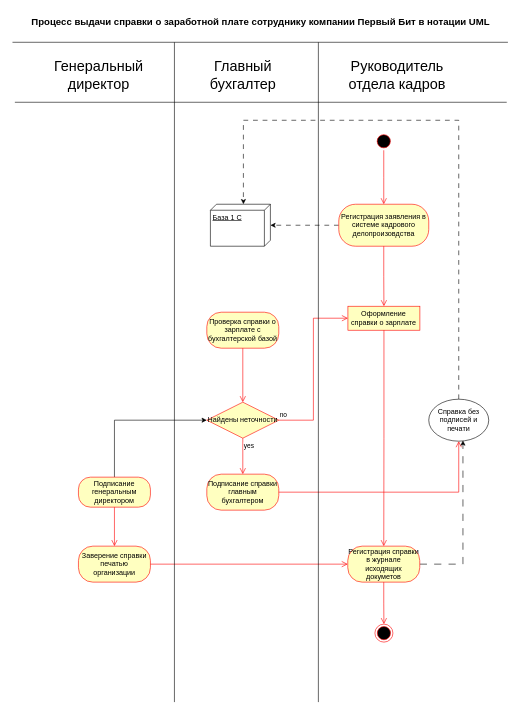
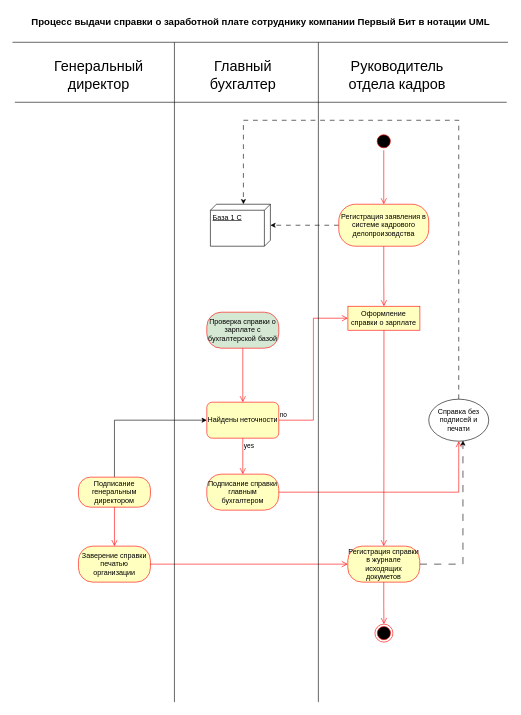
(243, 330) -> (243, 330)
(243, 420) -> (243, 420)
